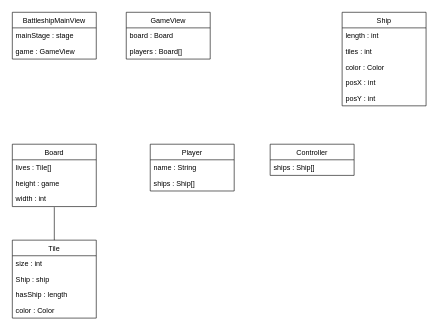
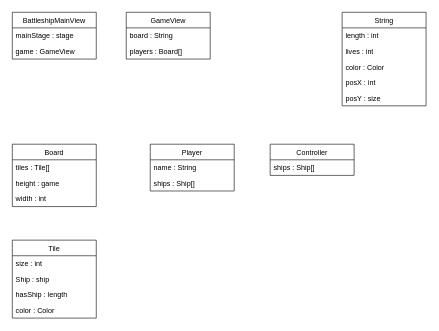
(384, 20) -> (384, 20)
(153, 36) -> (154, 36)
(362, 52) -> (362, 52)
(362, 98) -> (364, 98)
(37, 168) -> (37, 168)
(54, 223) -> none
